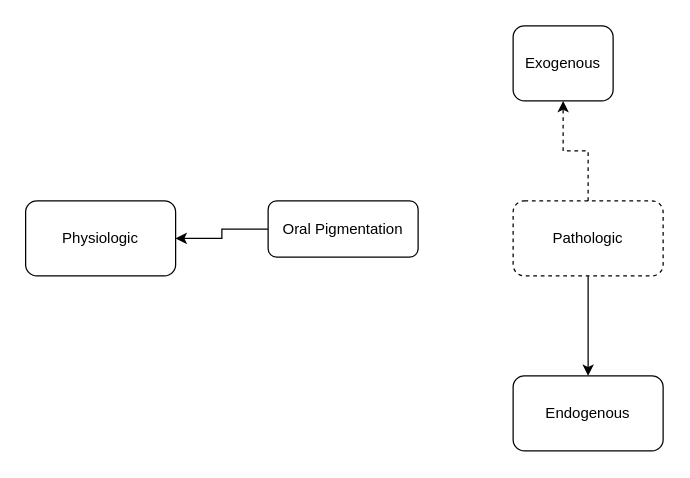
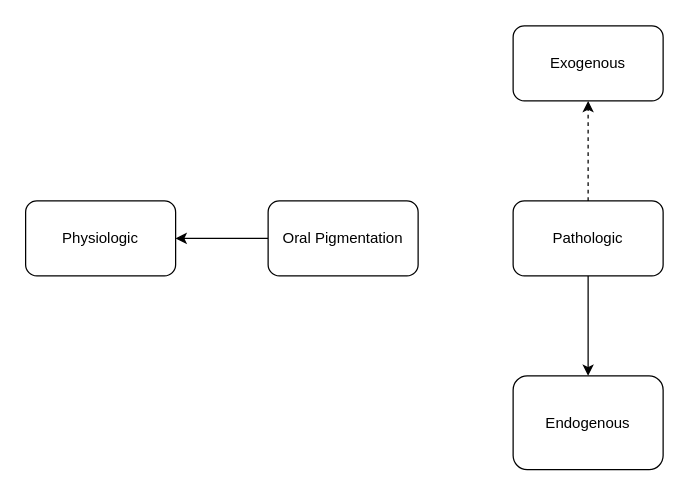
(563, 63) -> (588, 63)
(343, 229) -> (343, 238)
(588, 238) -> (588, 238)
(588, 413) -> (588, 423)
